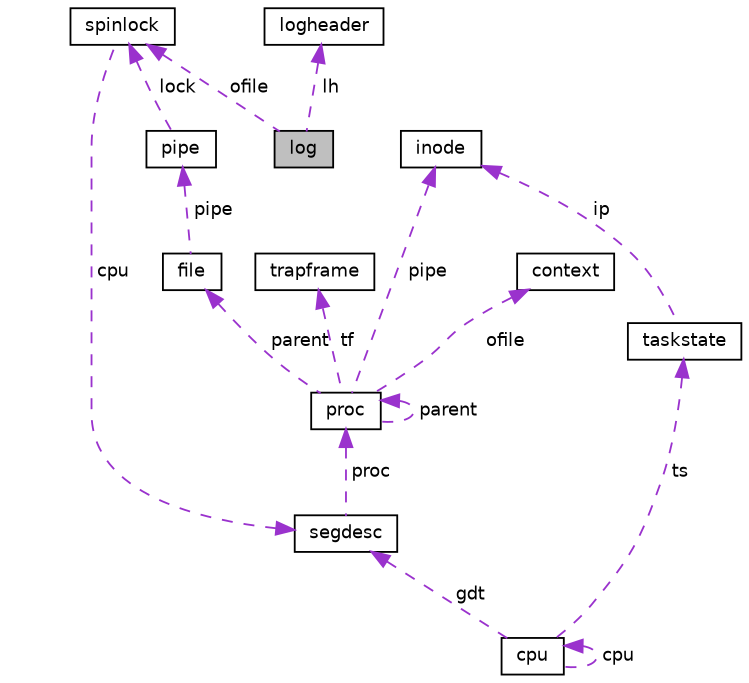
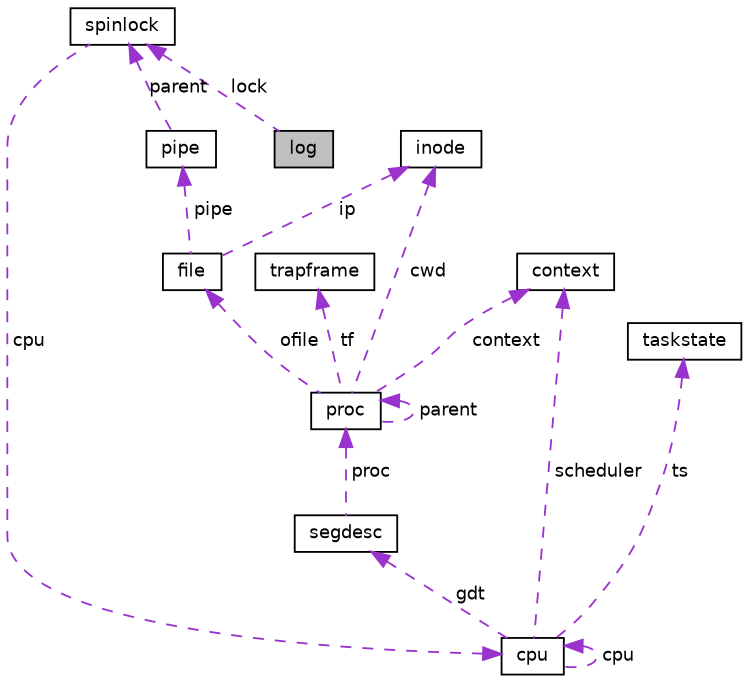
(324, 27) -> none
(176, 88) -> (176, 88)
(247, 88) -> (247, 88)
(604, 231) -> (306, 215)
(426, 272) -> (426, 272)
(297, 341) -> (297, 341)
(503, 341) -> (503, 341)
(92, 346) -> (7, 527)
none -> (548, 473)
